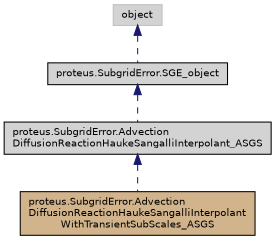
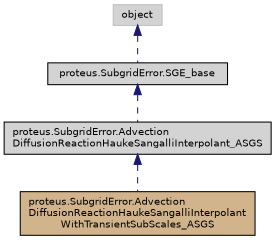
(138, 74) -> (138, 74)
